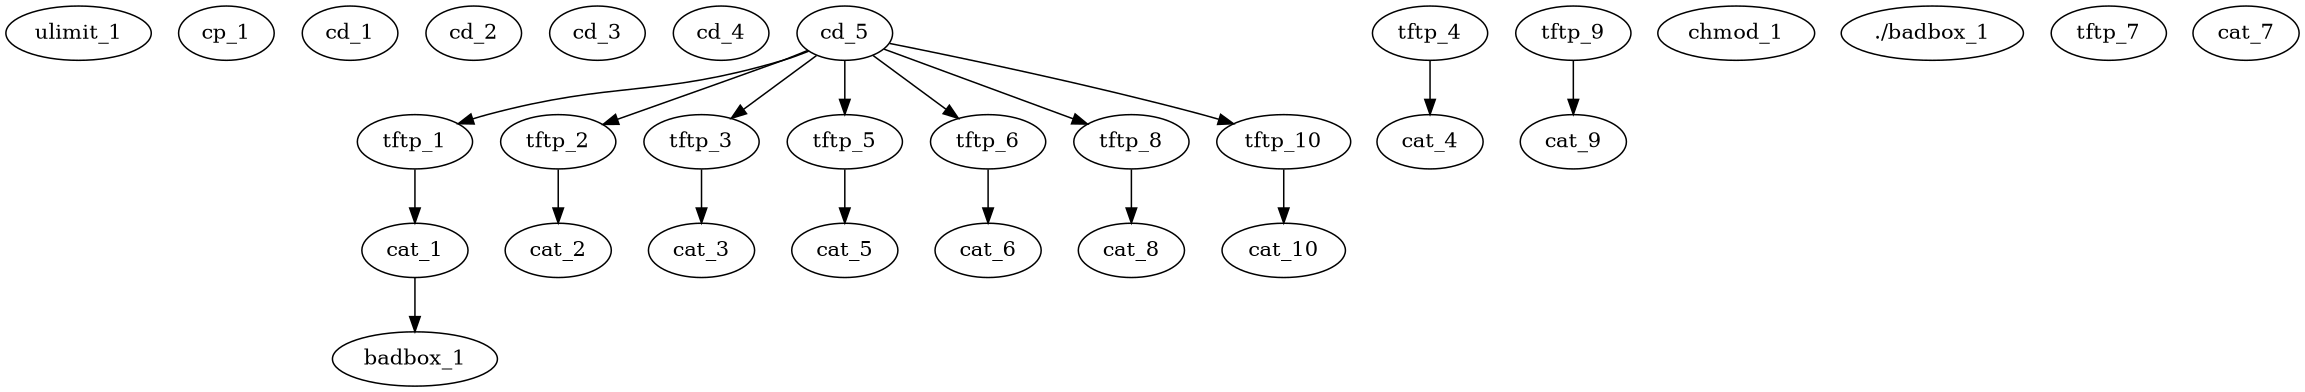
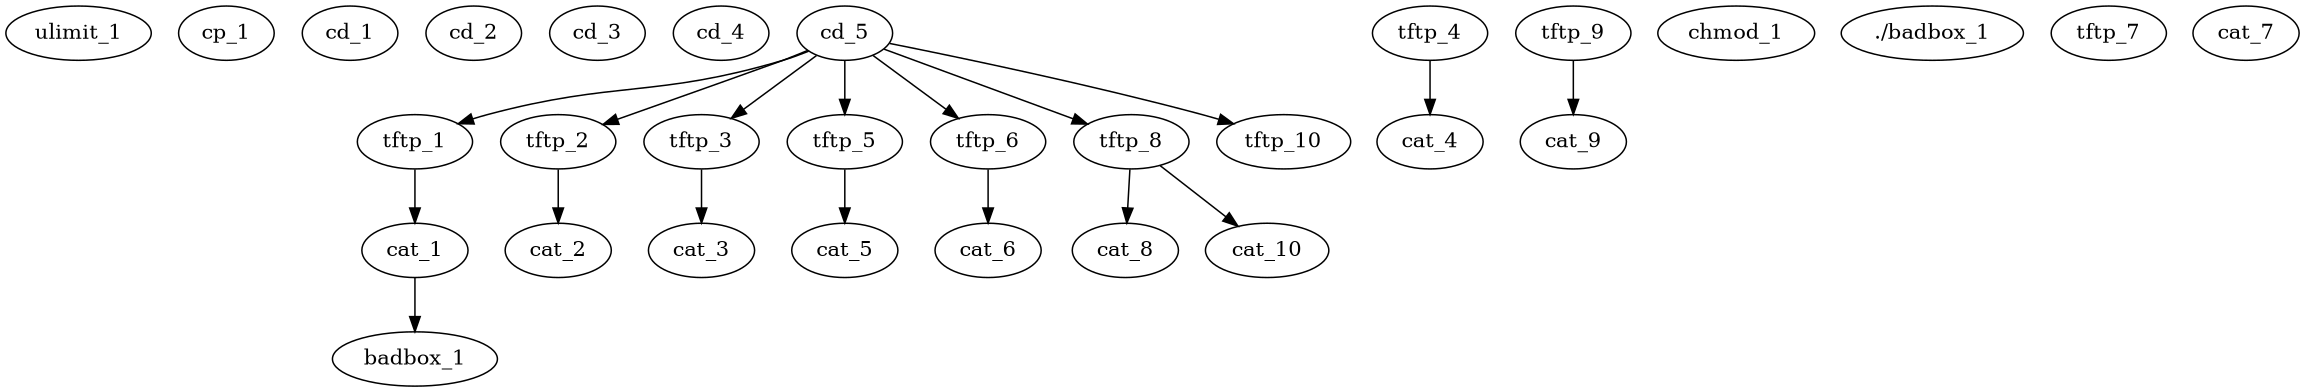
(1284, 189) -> (1193, 191)
